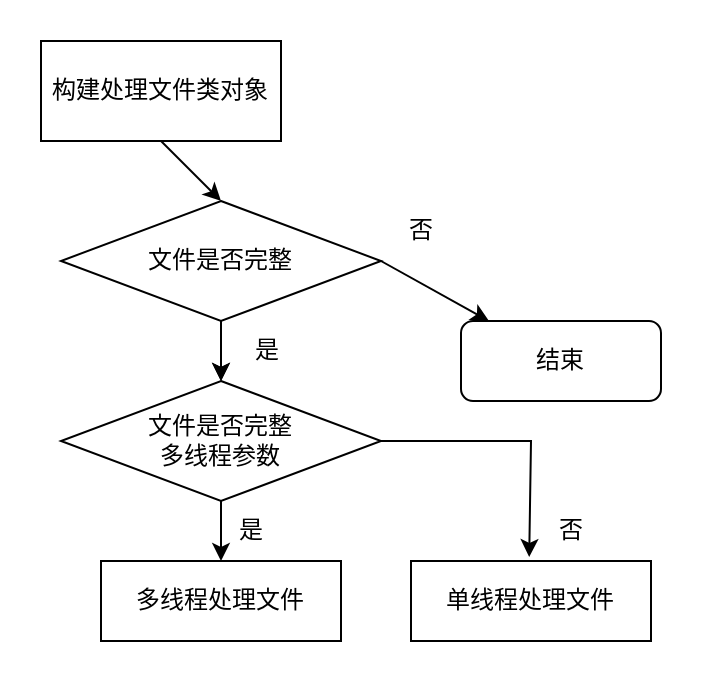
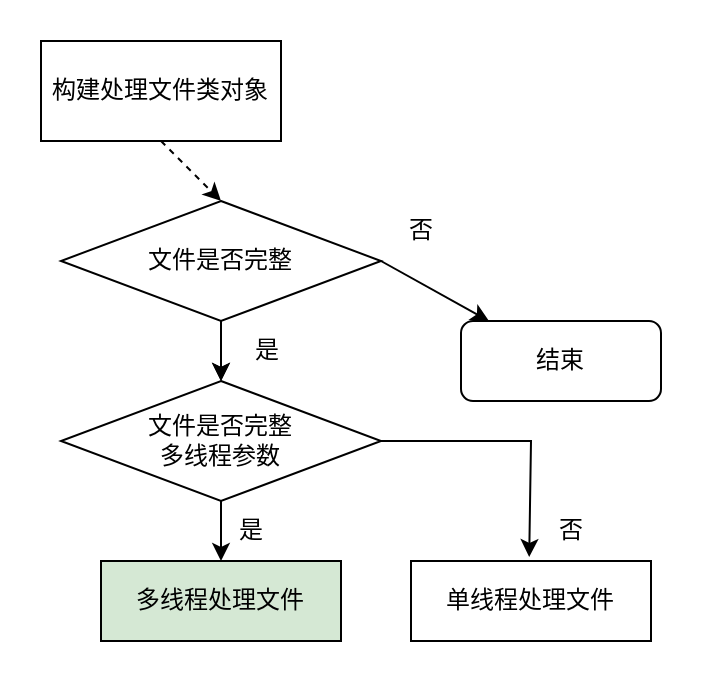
(187, 167) -> (187, 167)
(221, 601) -> (221, 601)
